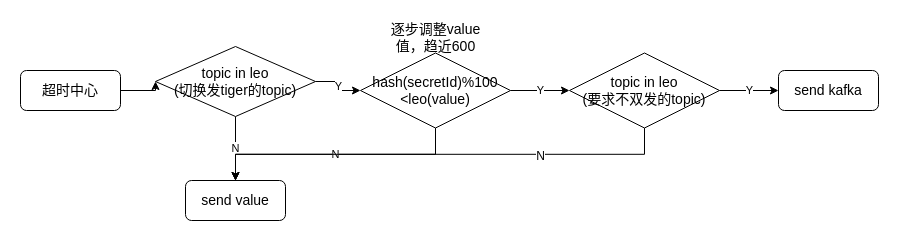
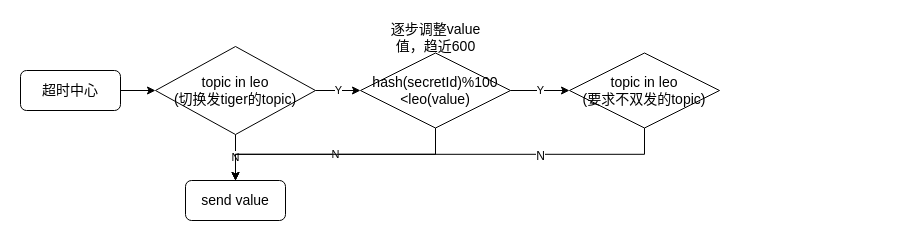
(236, 82) -> (236, 91)
(746, 91) -> none
(829, 91) -> none
